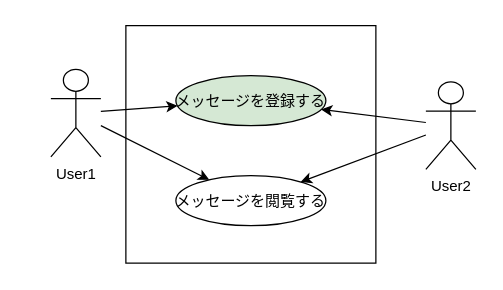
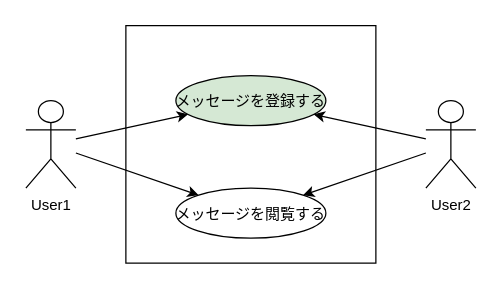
(76, 113) -> (51, 144)
(451, 126) -> (451, 144)
(251, 201) -> (251, 213)
